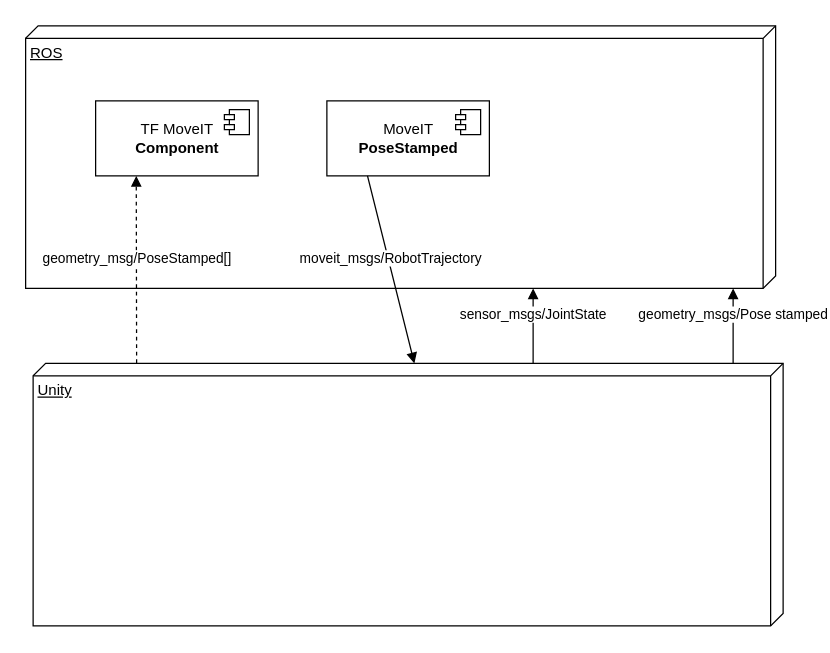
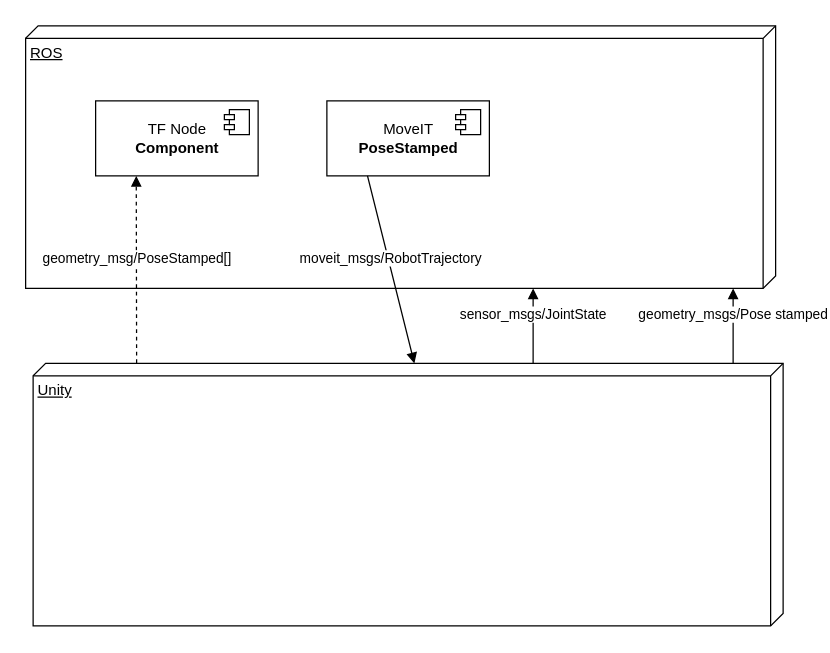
(178, 138) -> (178, 138)
